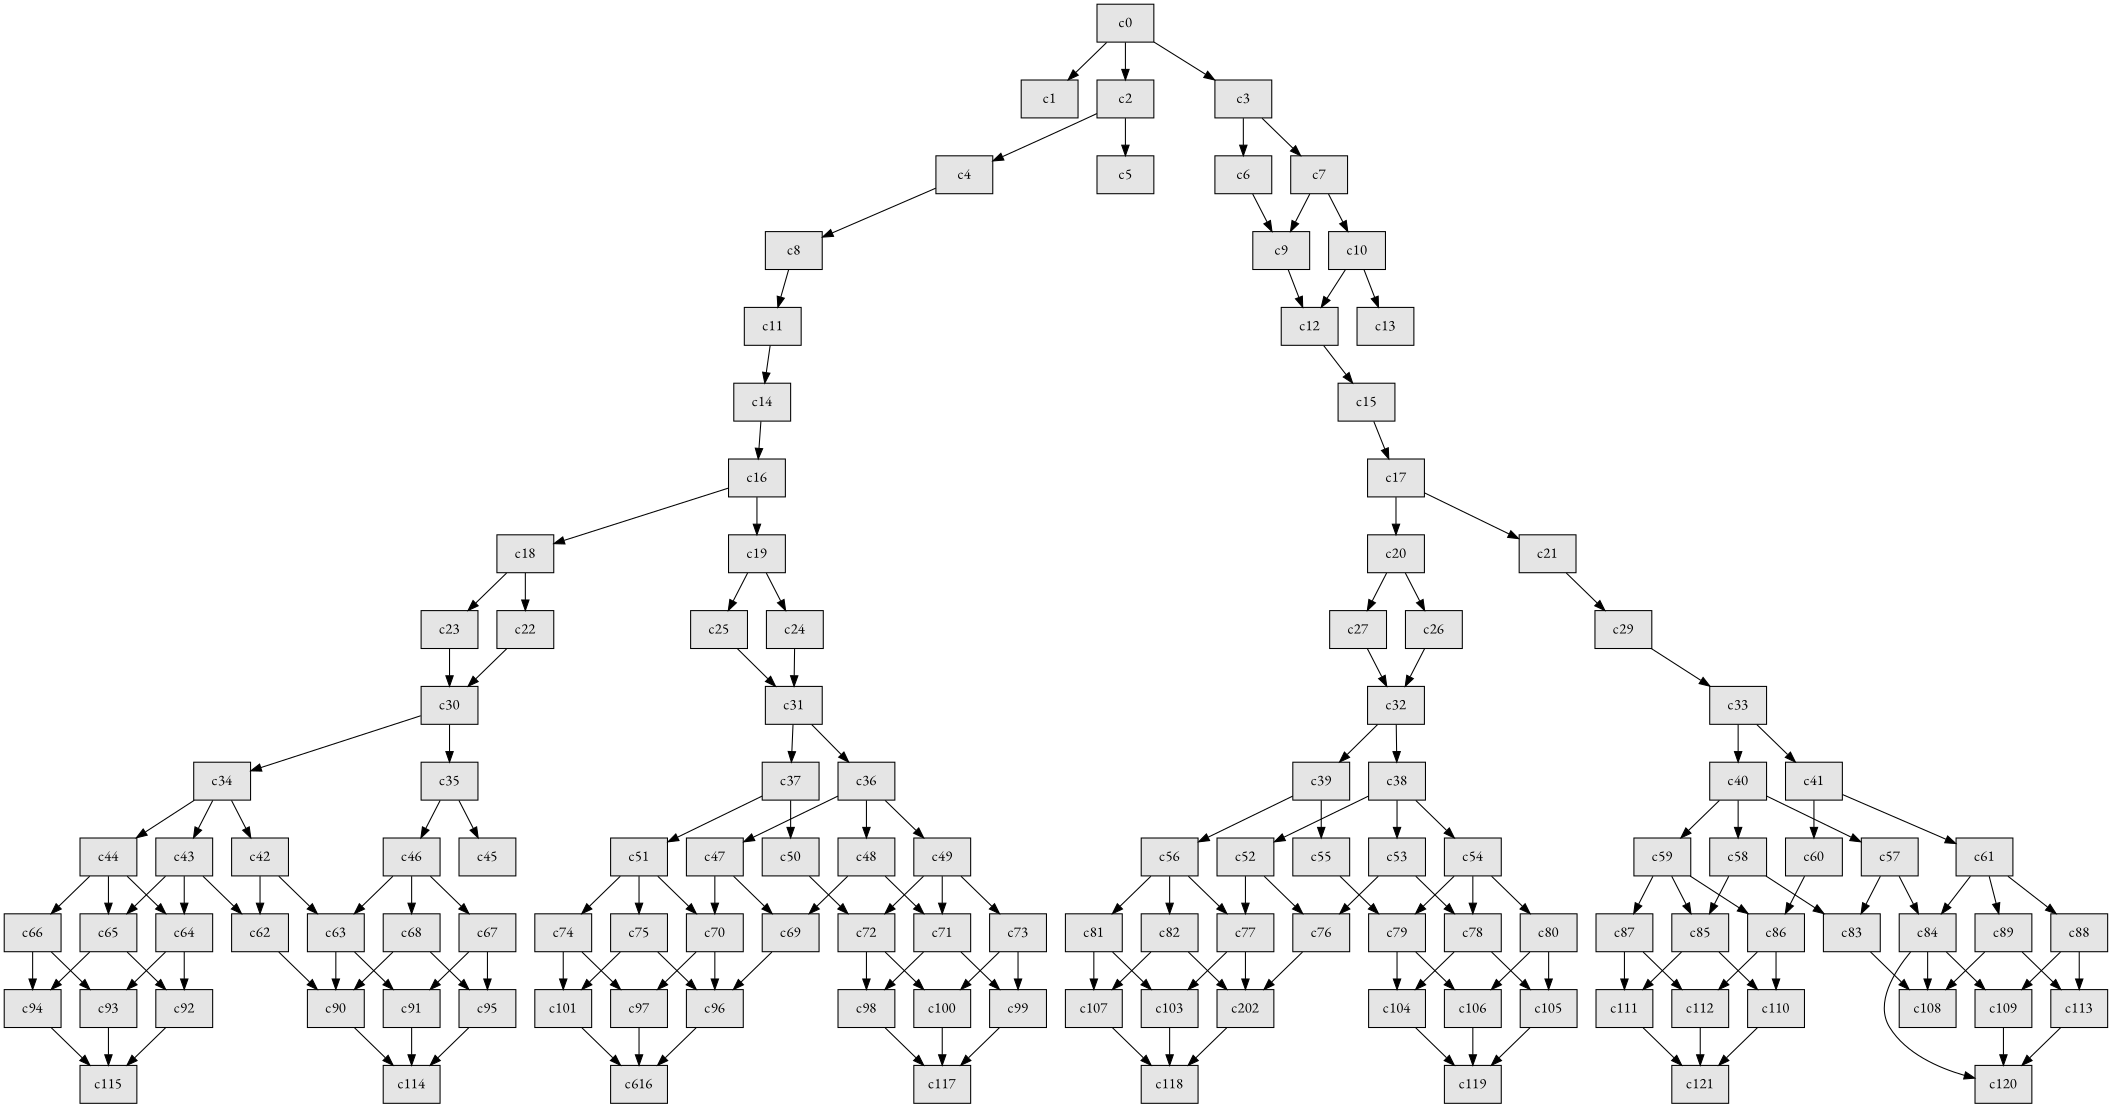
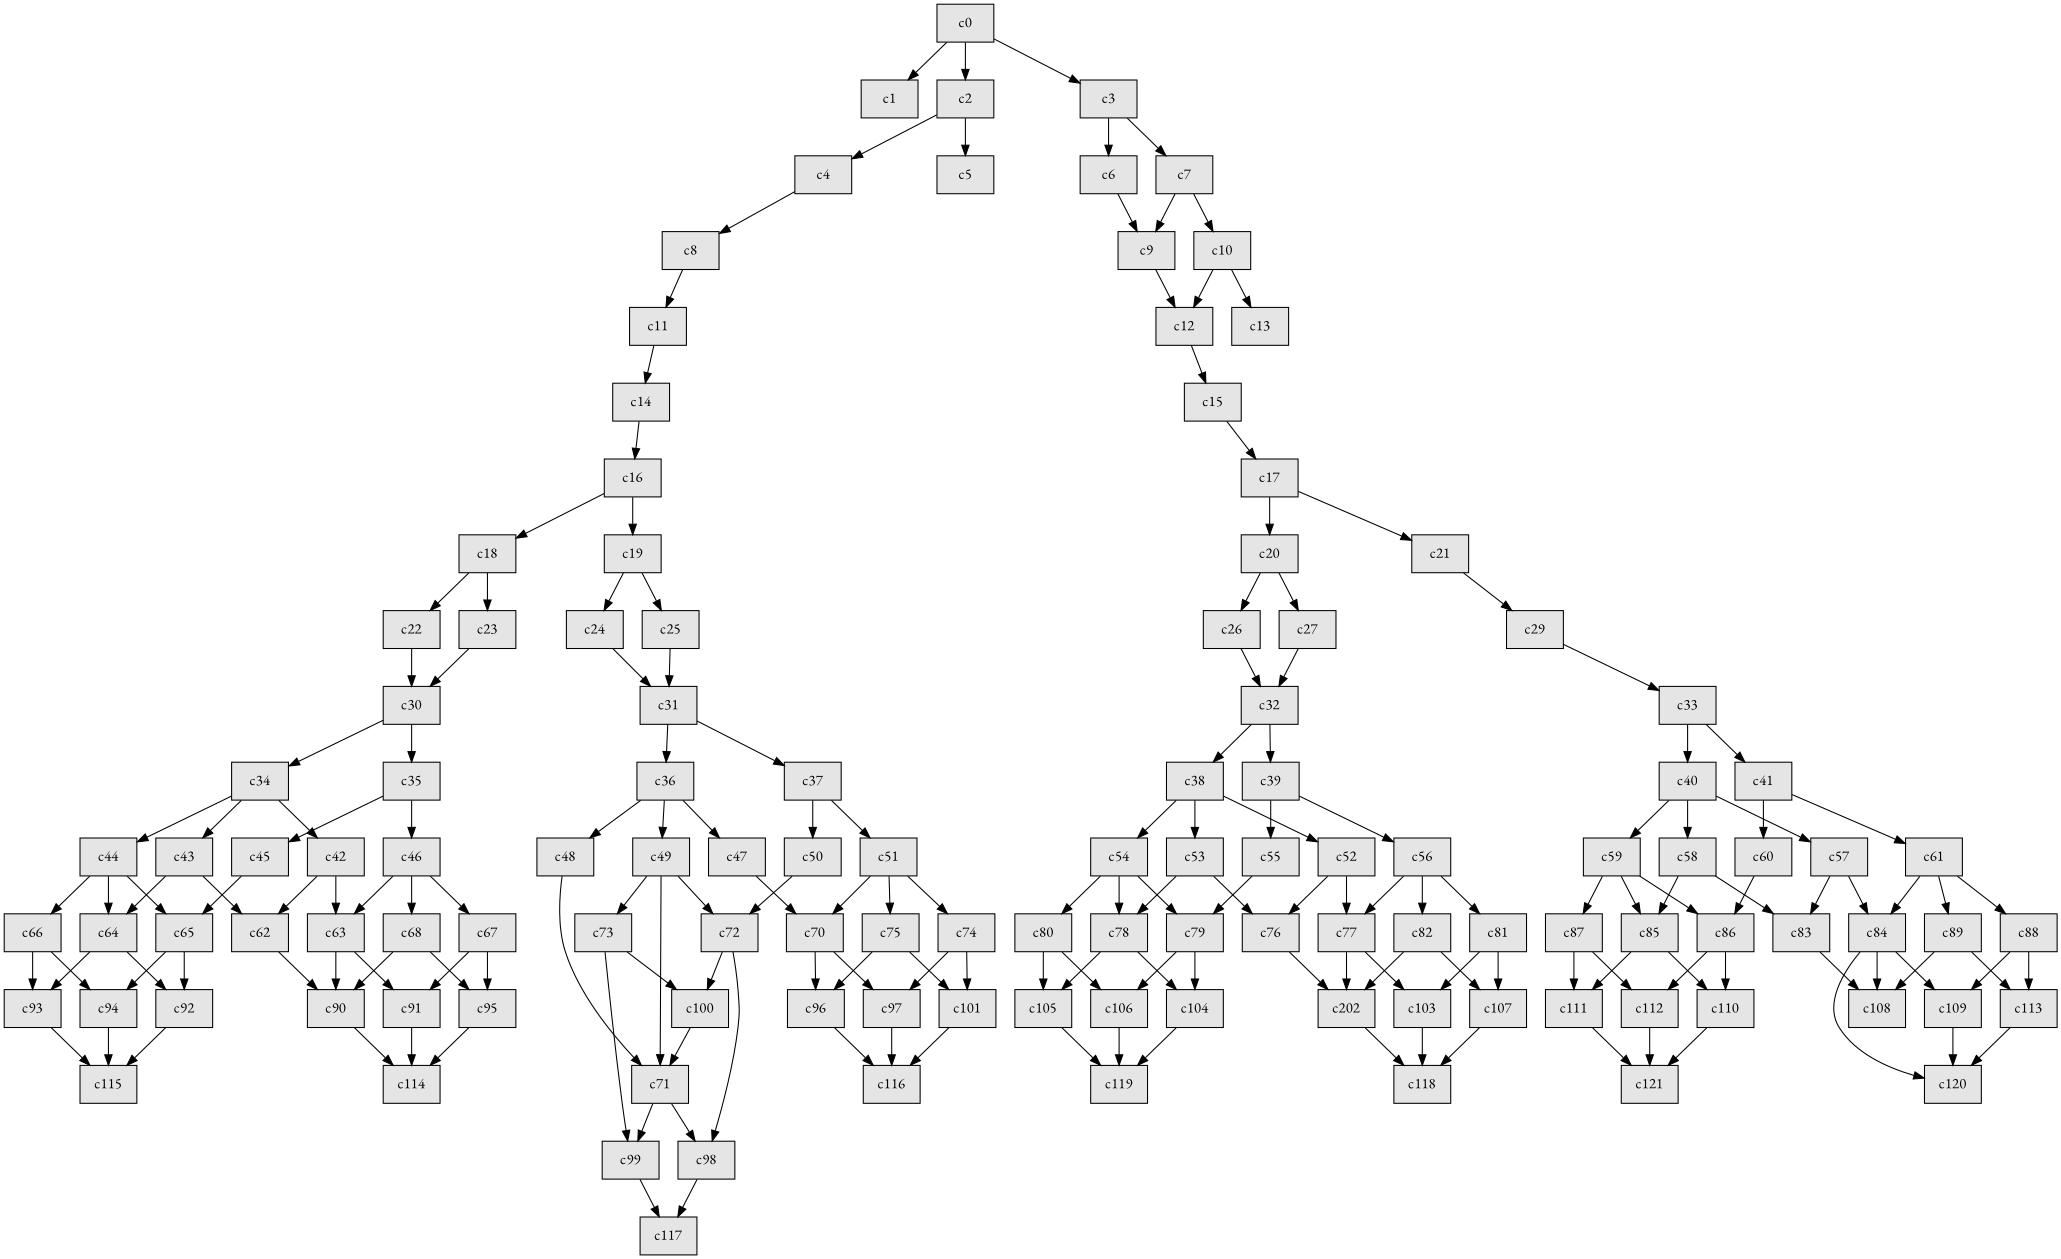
(151, 890) -> (227, 890)
(791, 933) -> none
(942, 1041) -> (683, 1042)
(639, 1084) -> (892, 1084)
